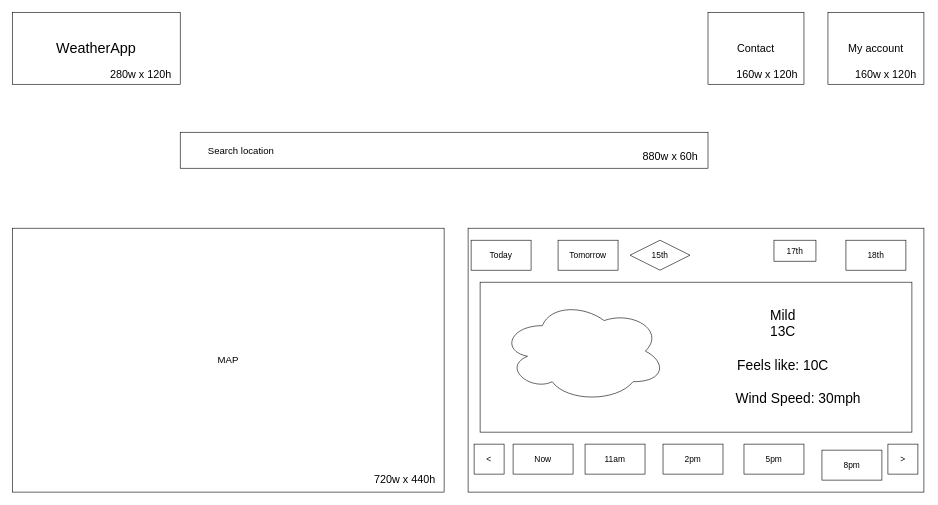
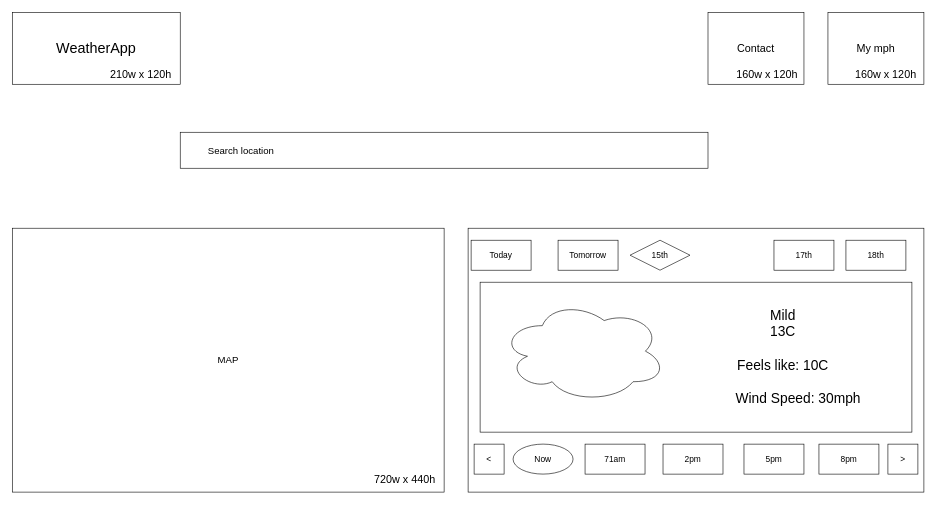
(876, 48) -> (876, 48)
(141, 75) -> (141, 75)
(670, 157) -> none
(795, 251) -> (804, 255)
(543, 459) -> (543, 459)
(615, 459) -> (615, 459)
(852, 465) -> (849, 459)
